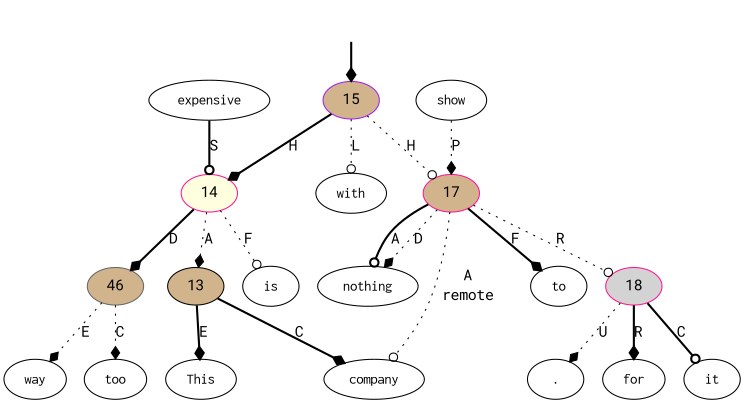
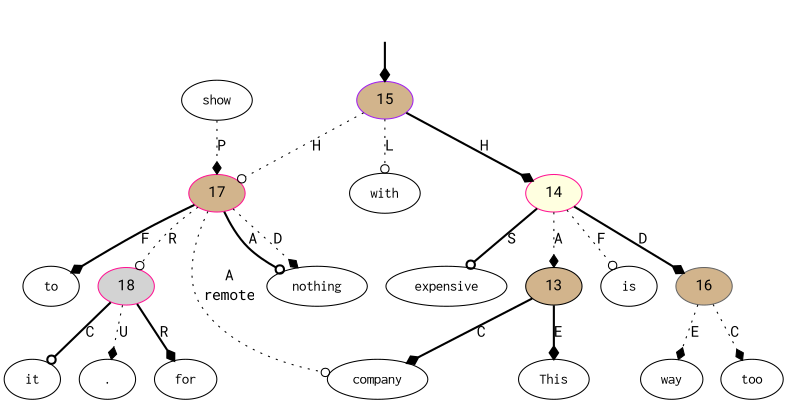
(209, 143) -> (506, 235)
(115, 286) -> (704, 286)
